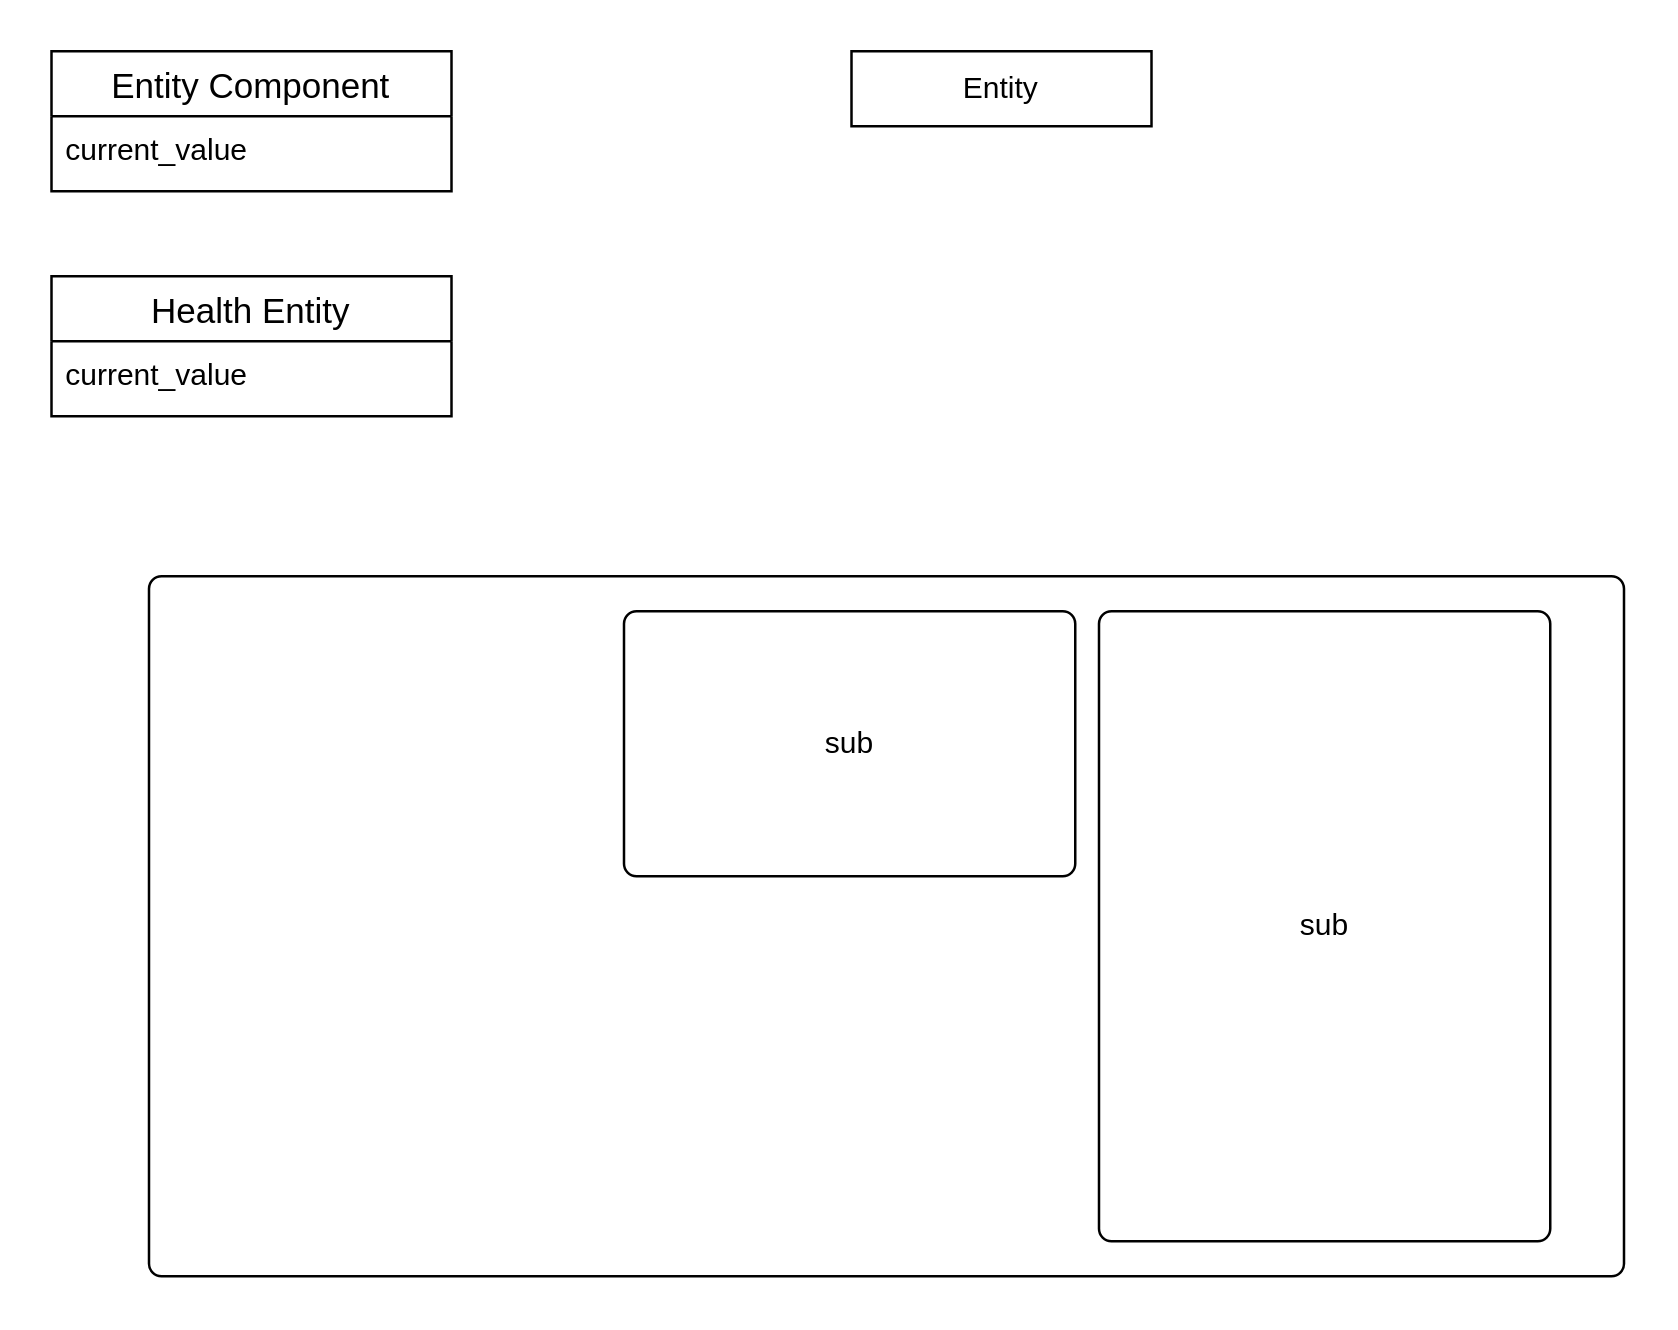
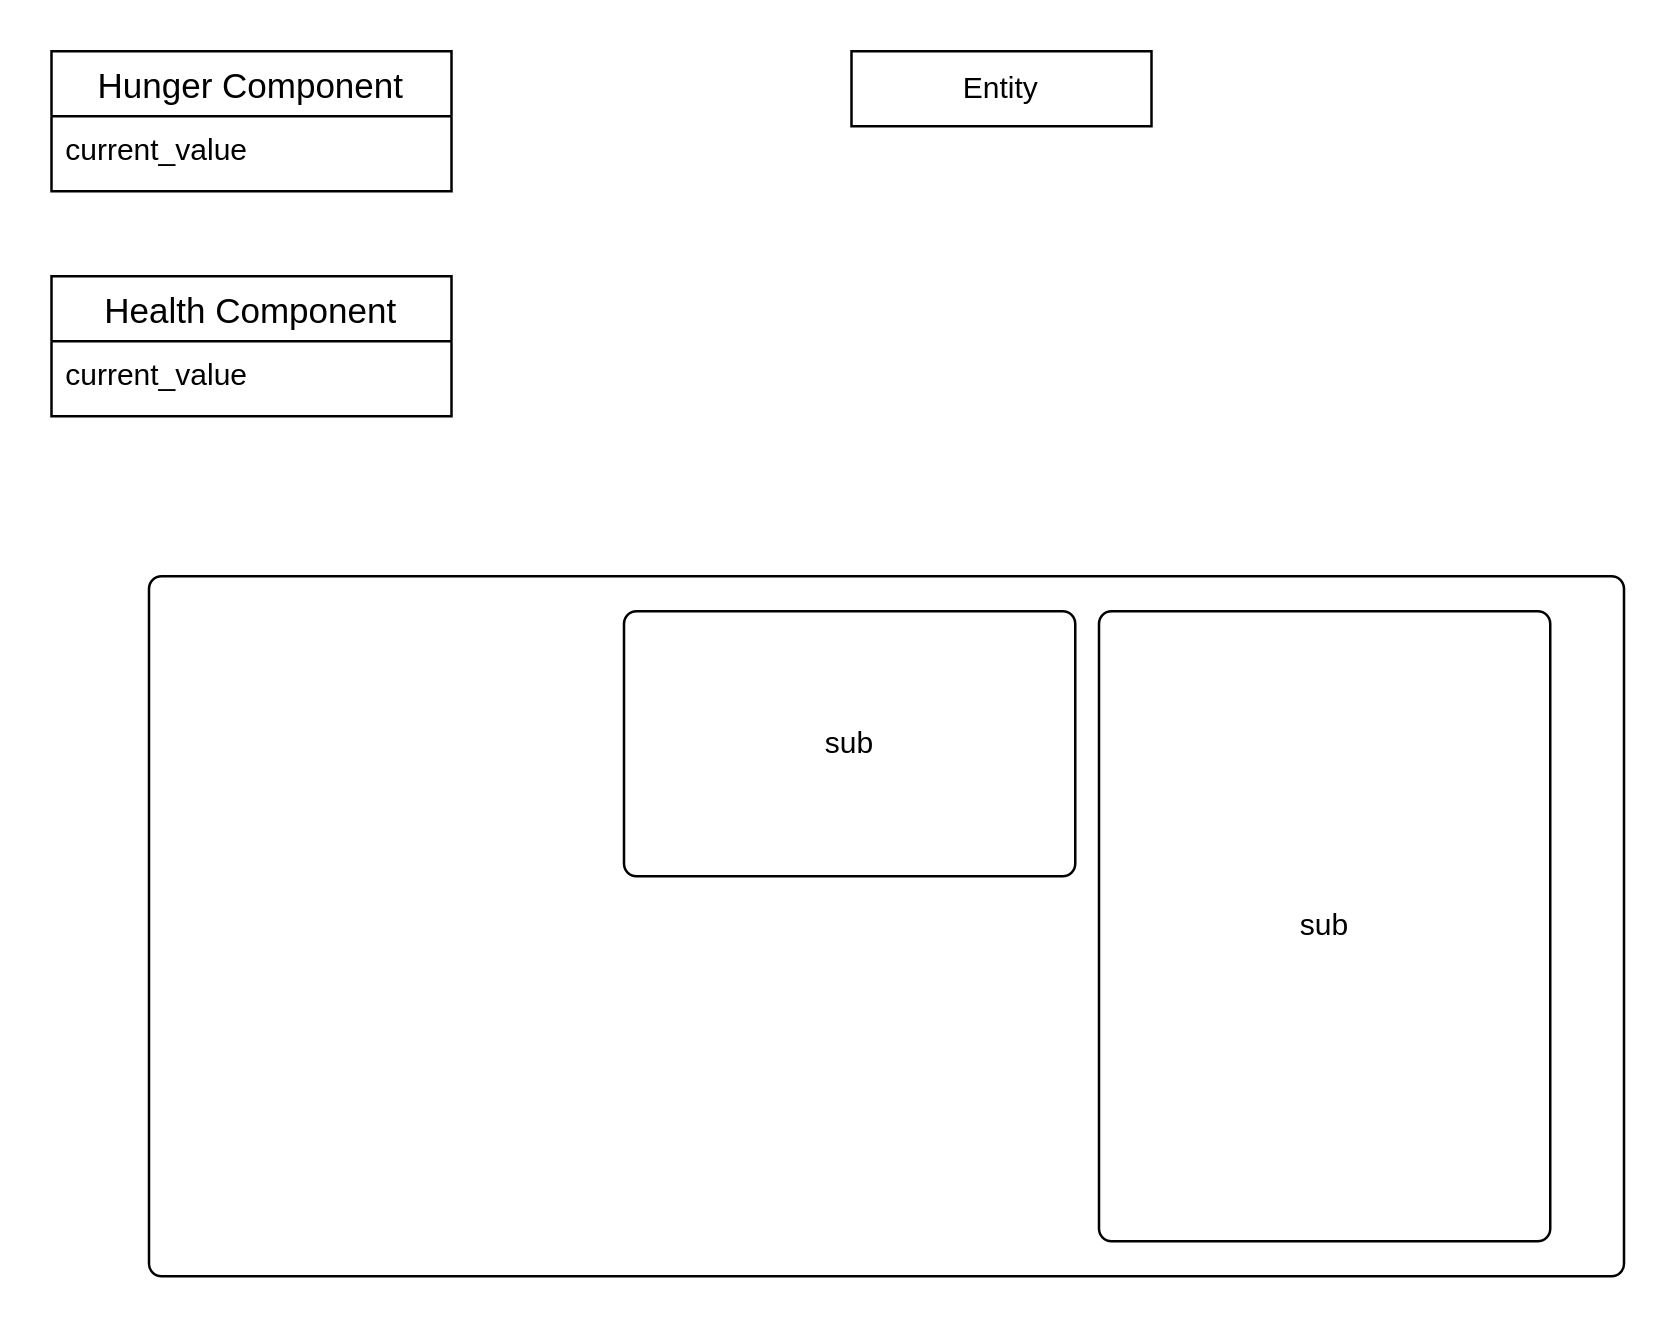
(250, 86) -> (250, 86)
(250, 311) -> (250, 311)
